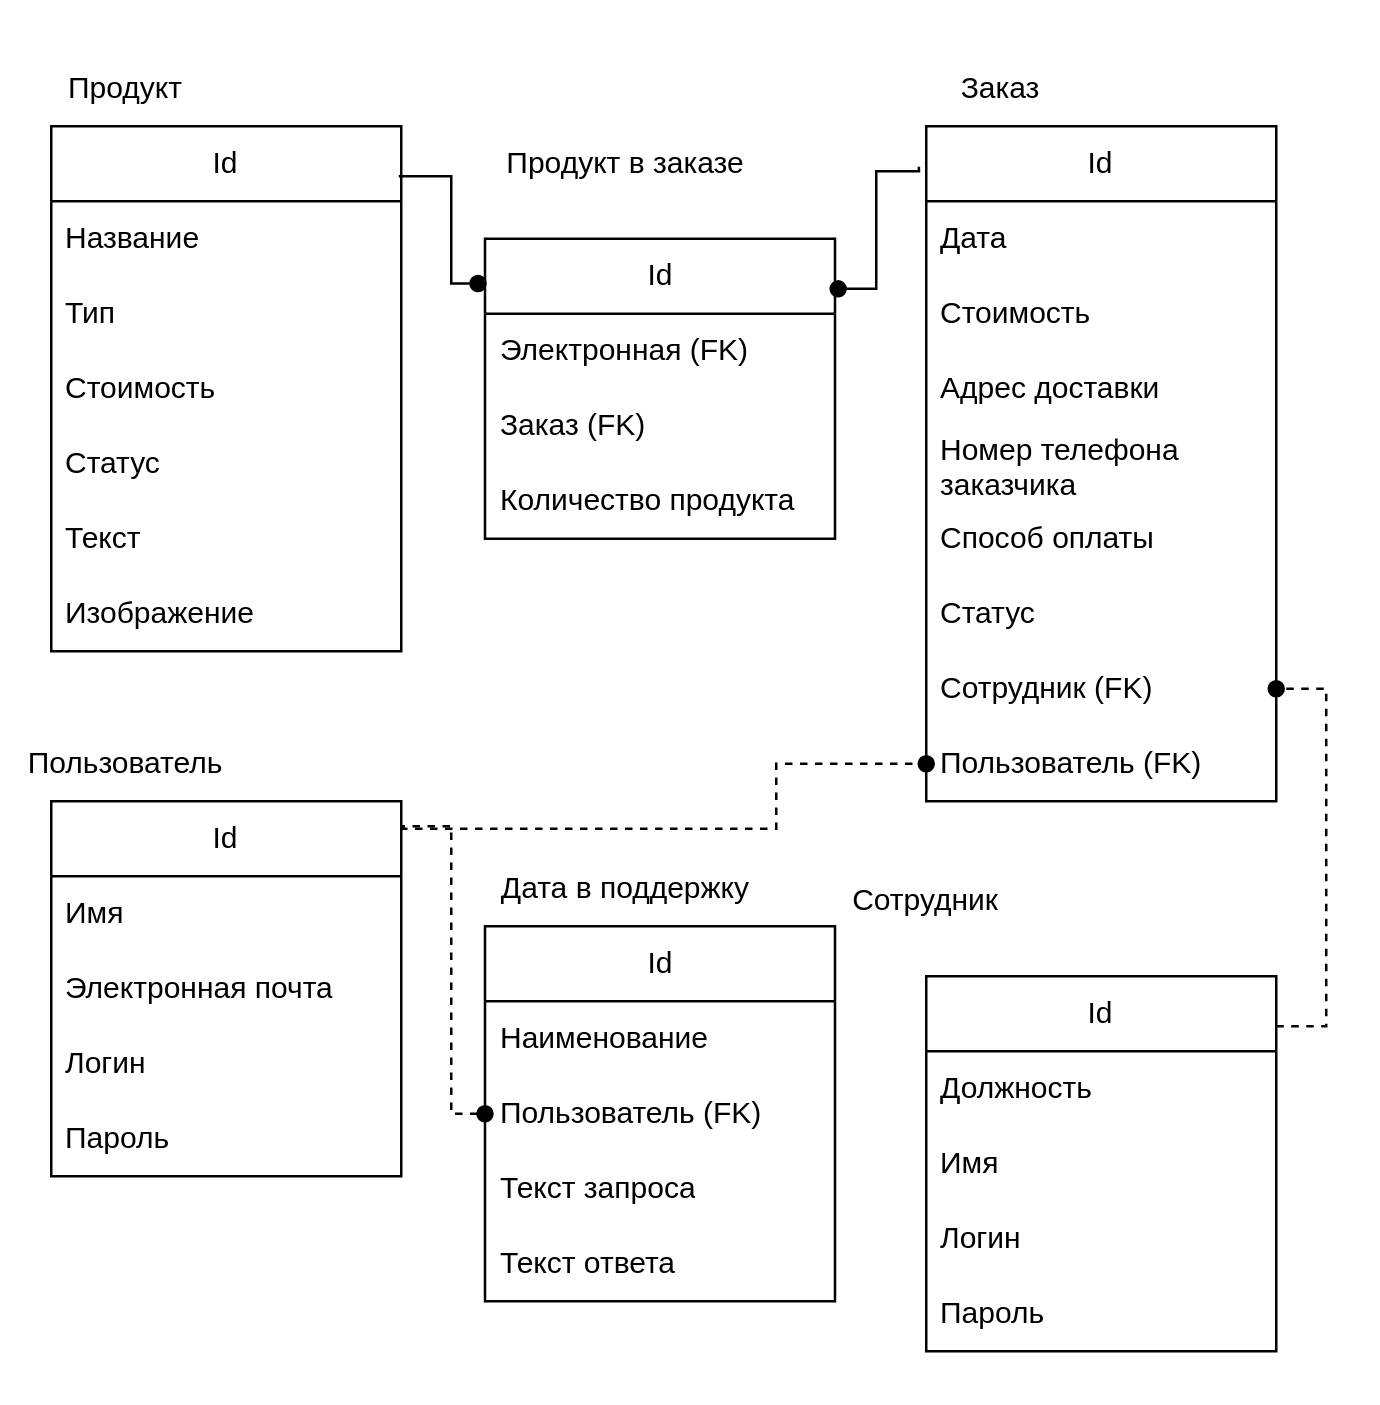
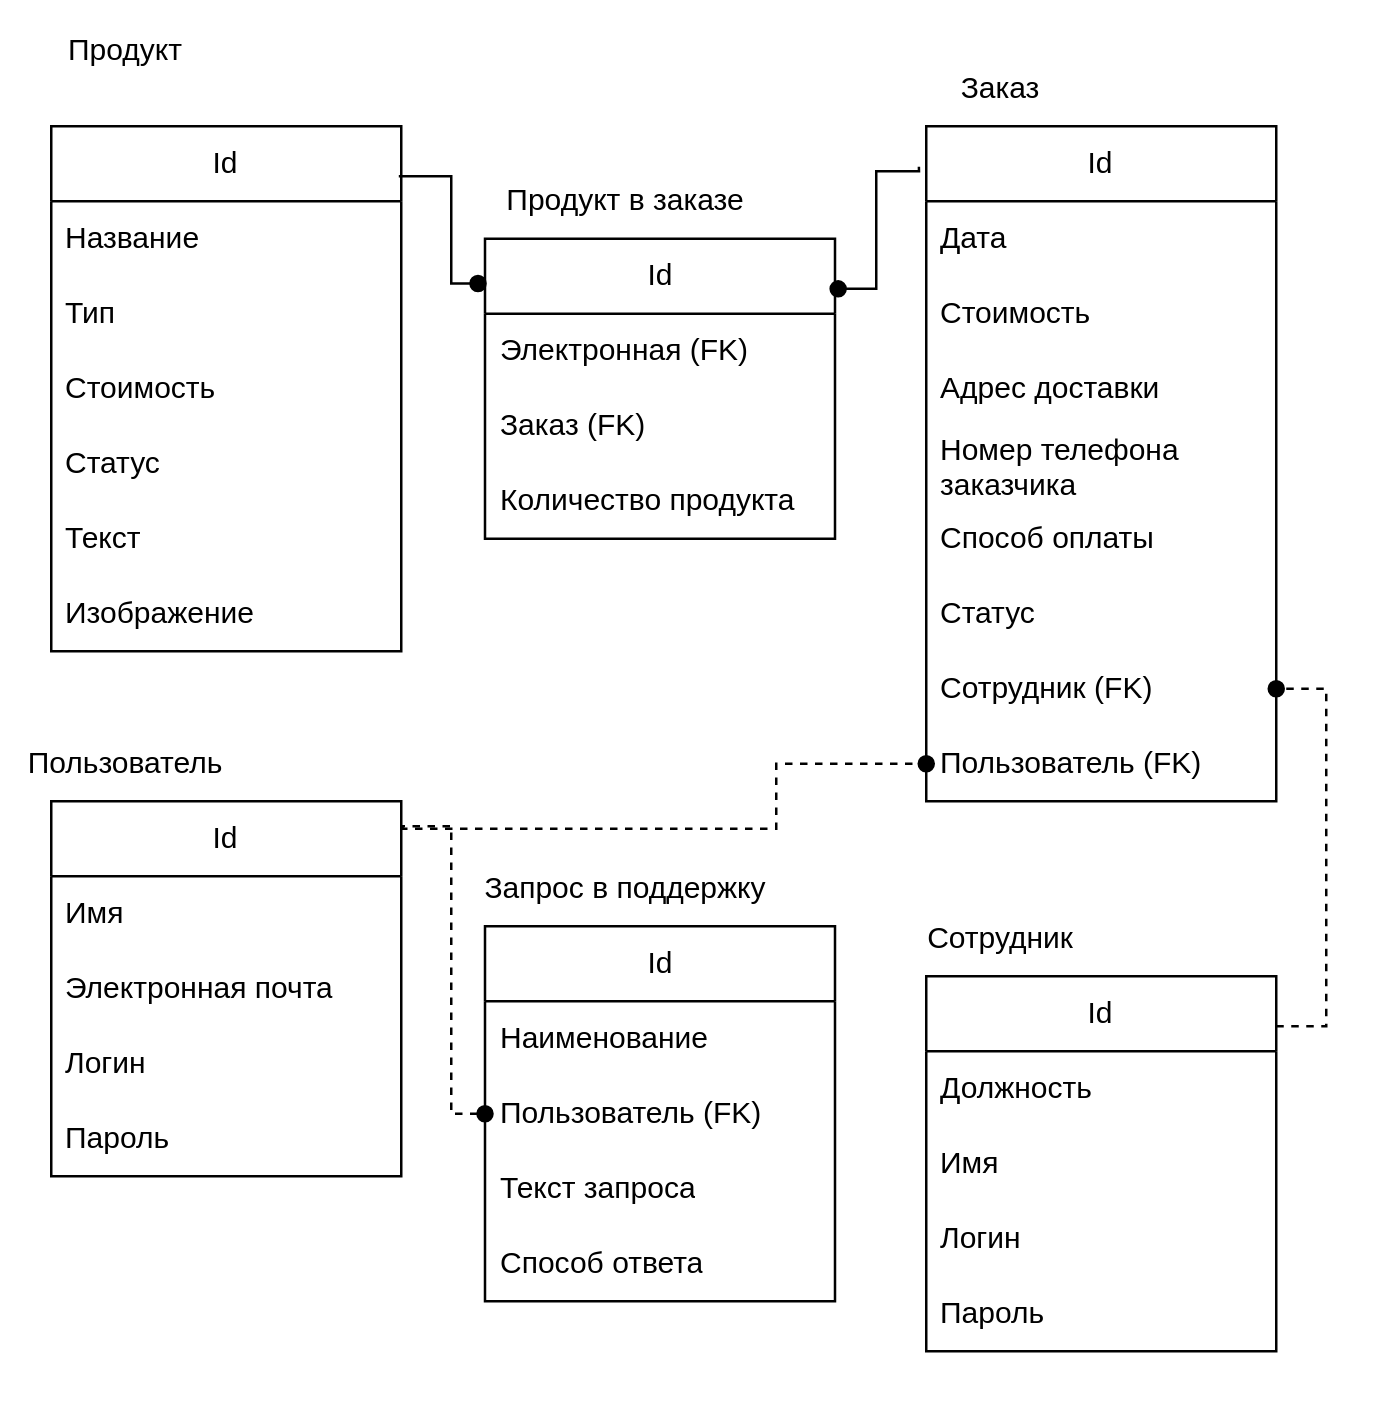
(126, 89) -> (126, 51)
(626, 164) -> (626, 201)
(626, 889) -> (626, 889)
(926, 901) -> (1001, 939)
(598, 1264) -> (607, 1264)
